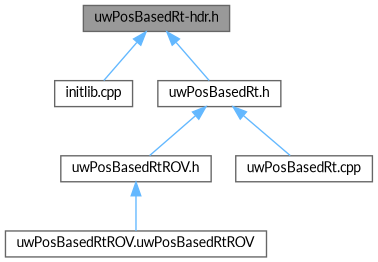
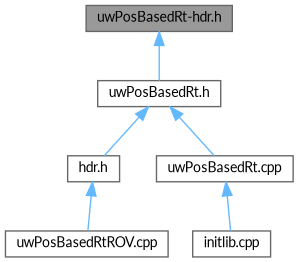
(120, 61) -> (229, 213)
(136, 169) -> (94, 169)
(136, 244) -> (87, 244)
